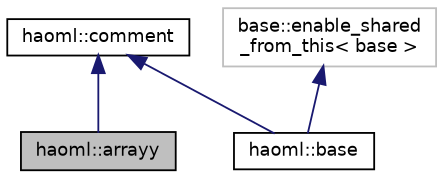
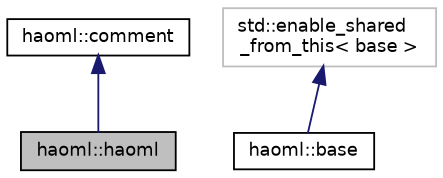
(330, 37) -> (330, 37)
(209, 99) -> none
(98, 151) -> (98, 151)
